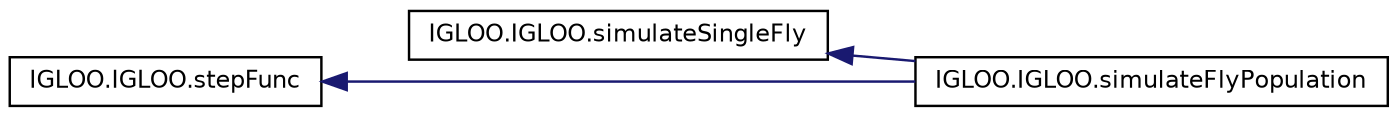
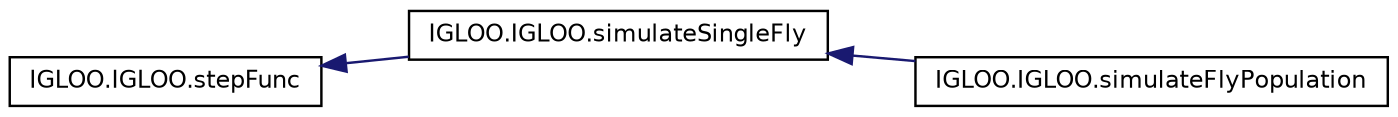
(631, 82) -> (378, 60)
